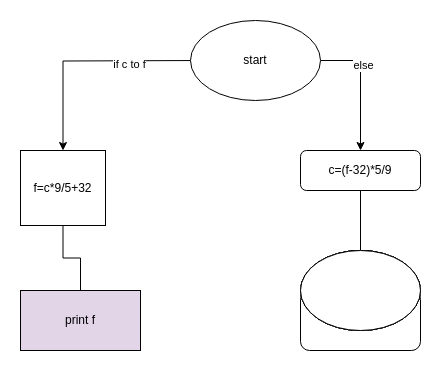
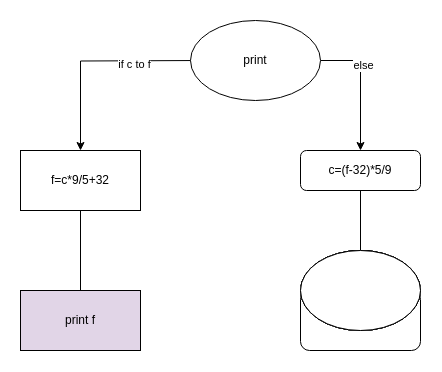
(256, 61) -> (256, 61)
(63, 188) -> (81, 181)
